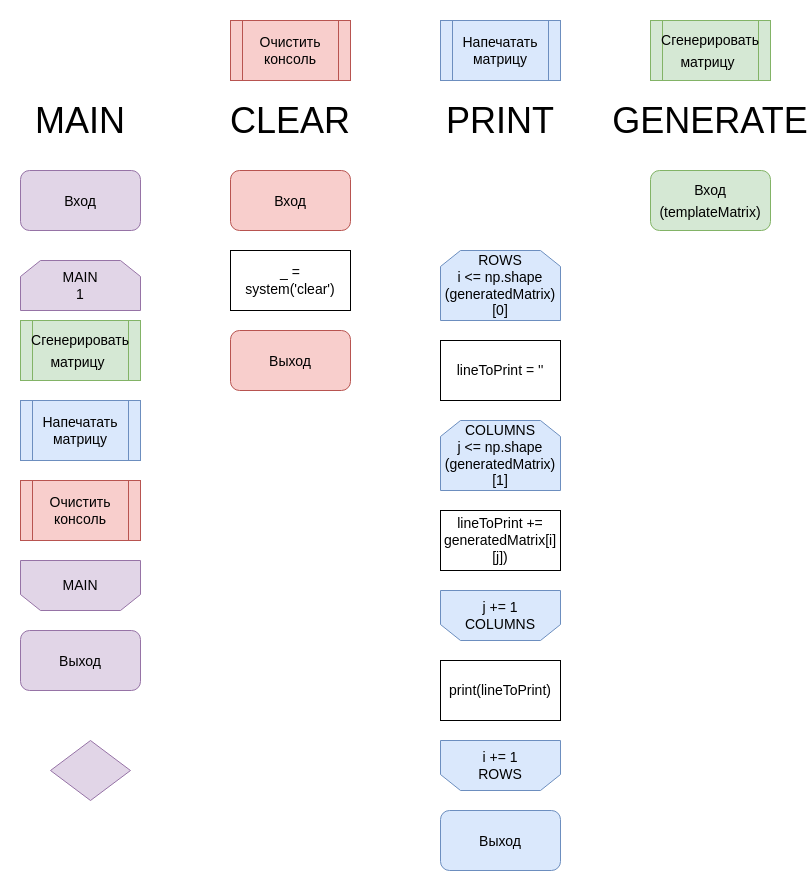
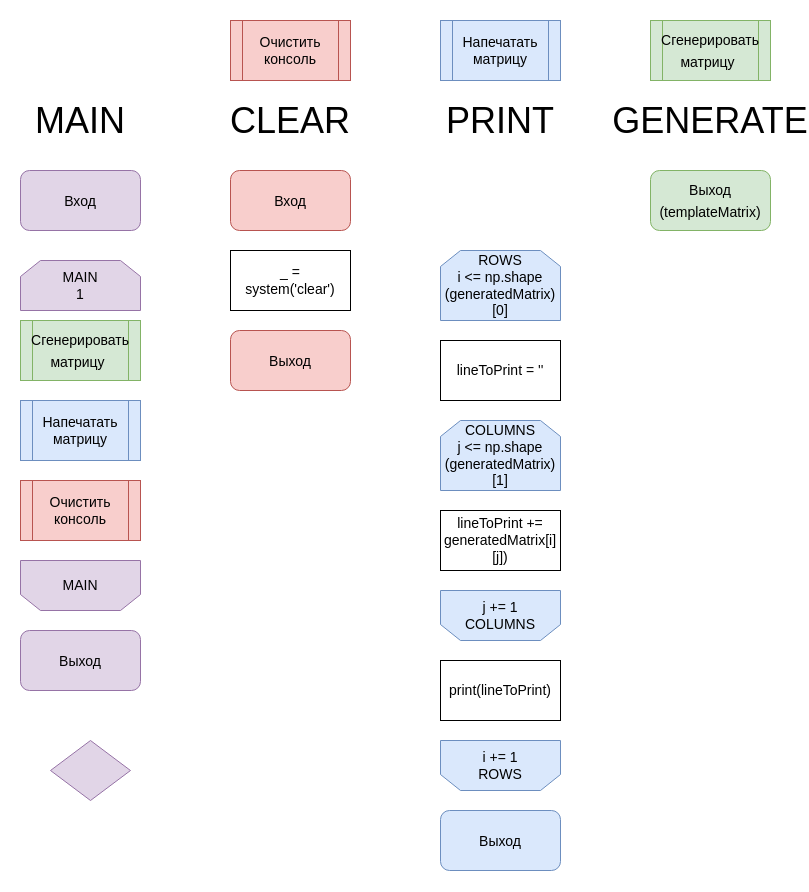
(711, 201) -> (711, 201)
